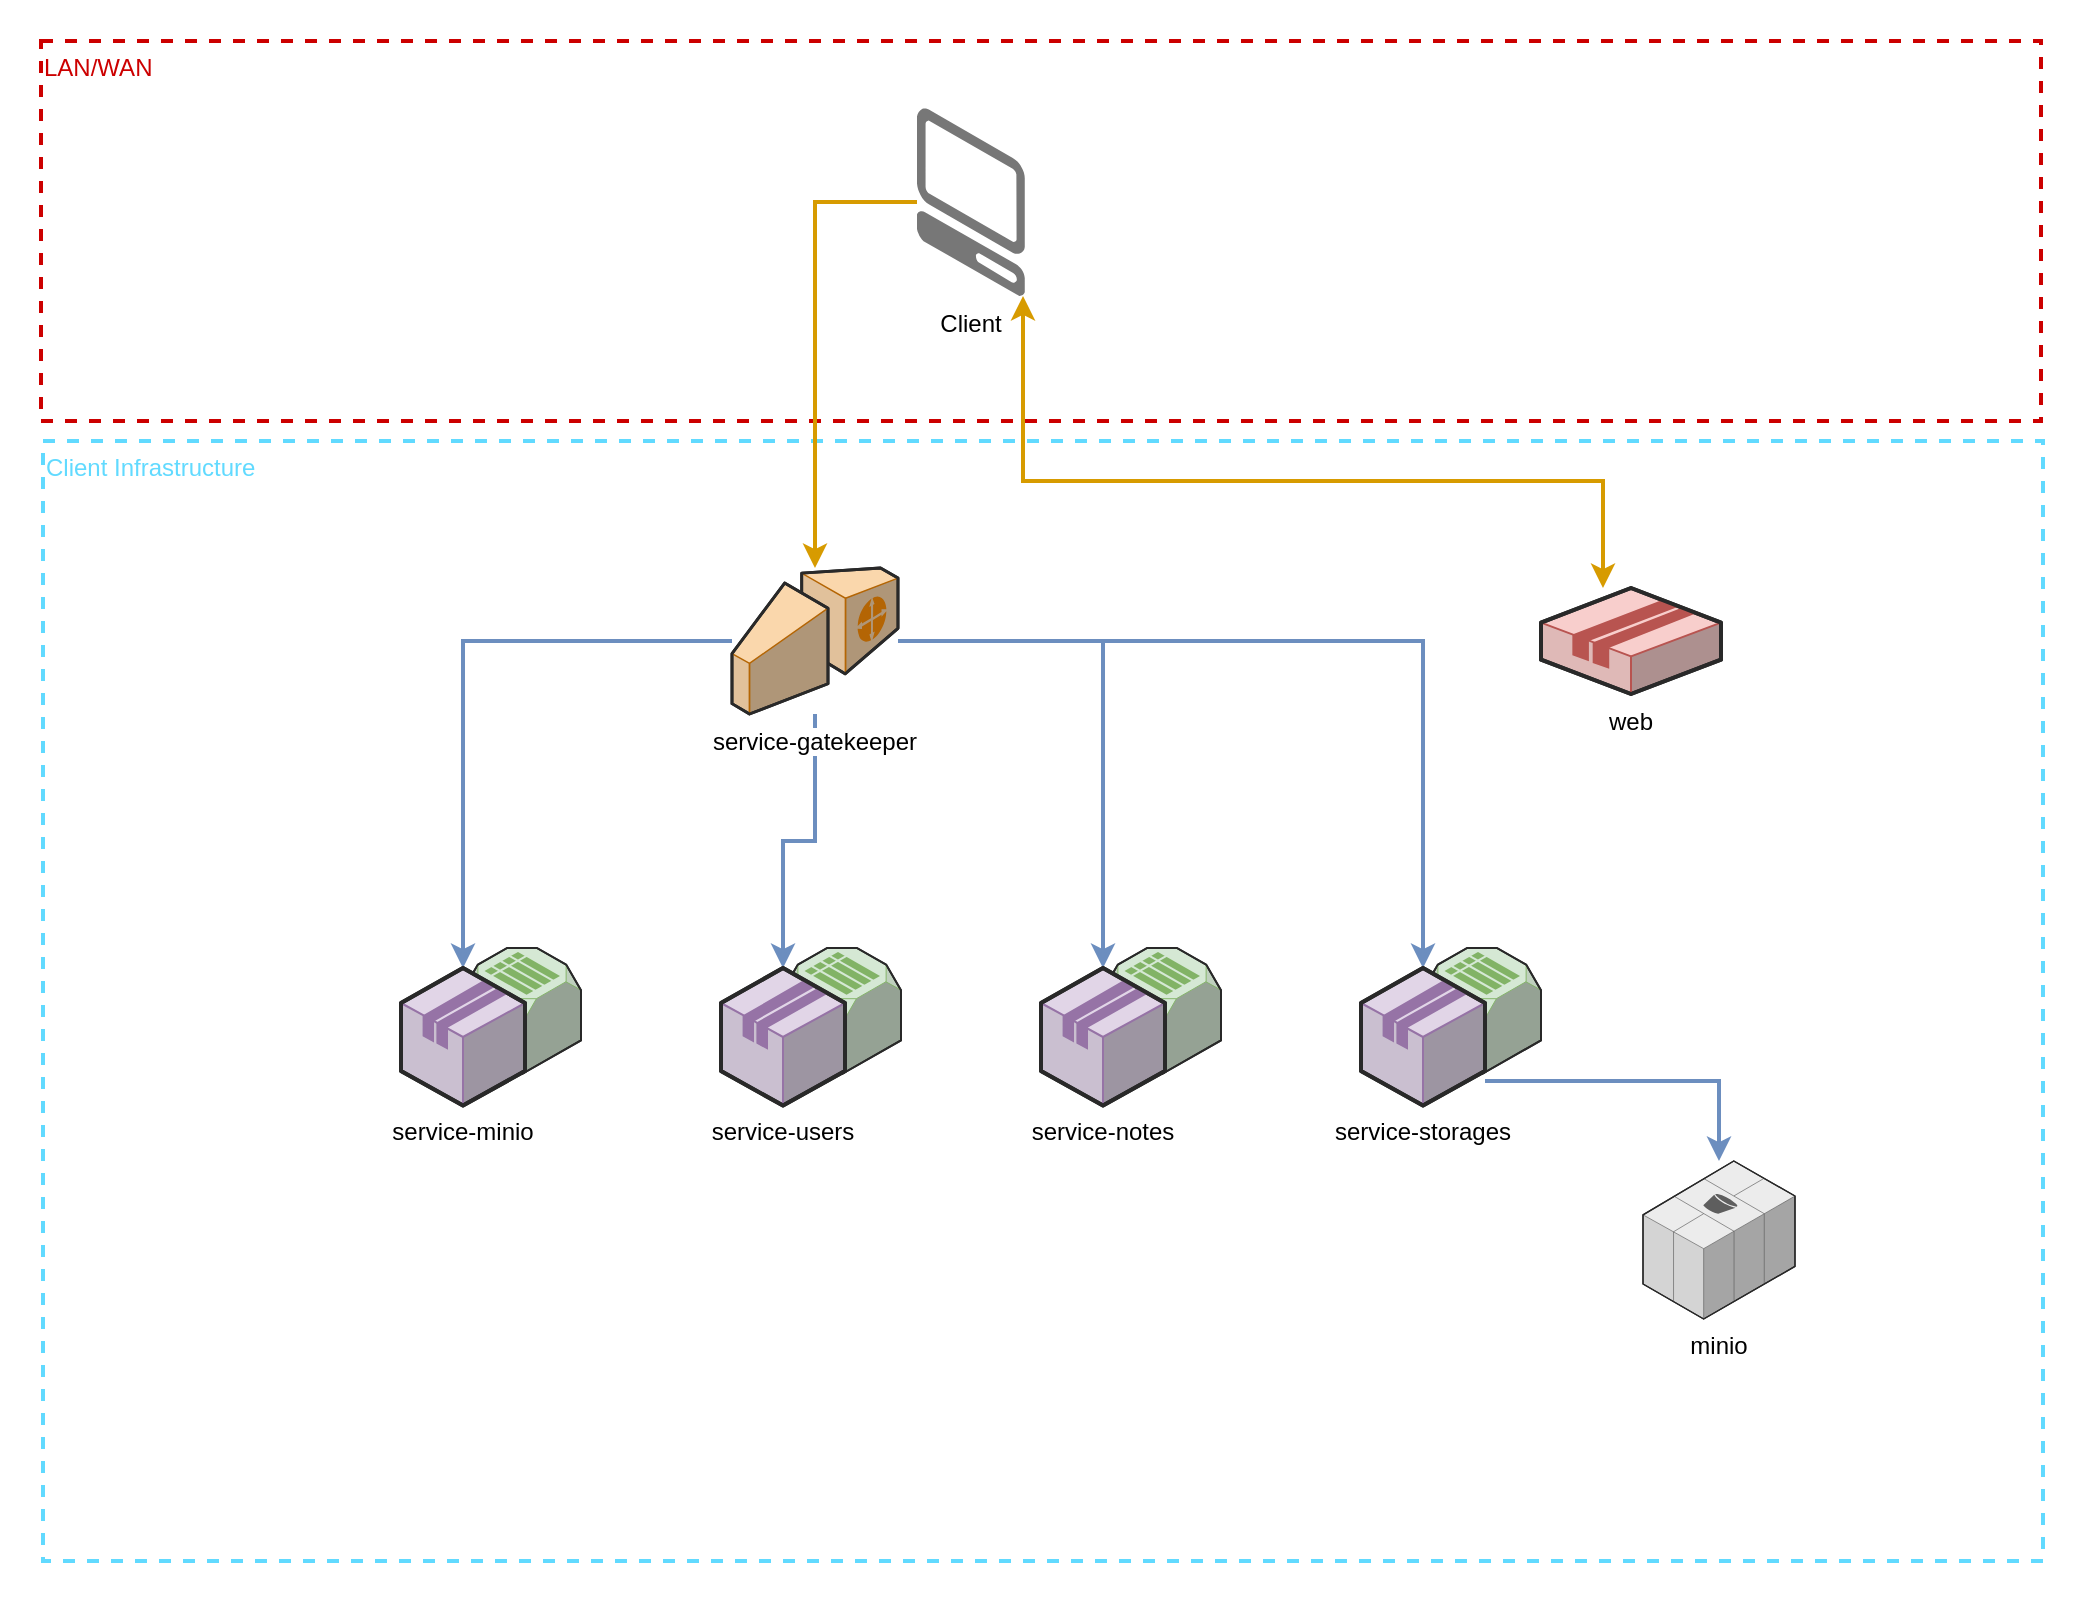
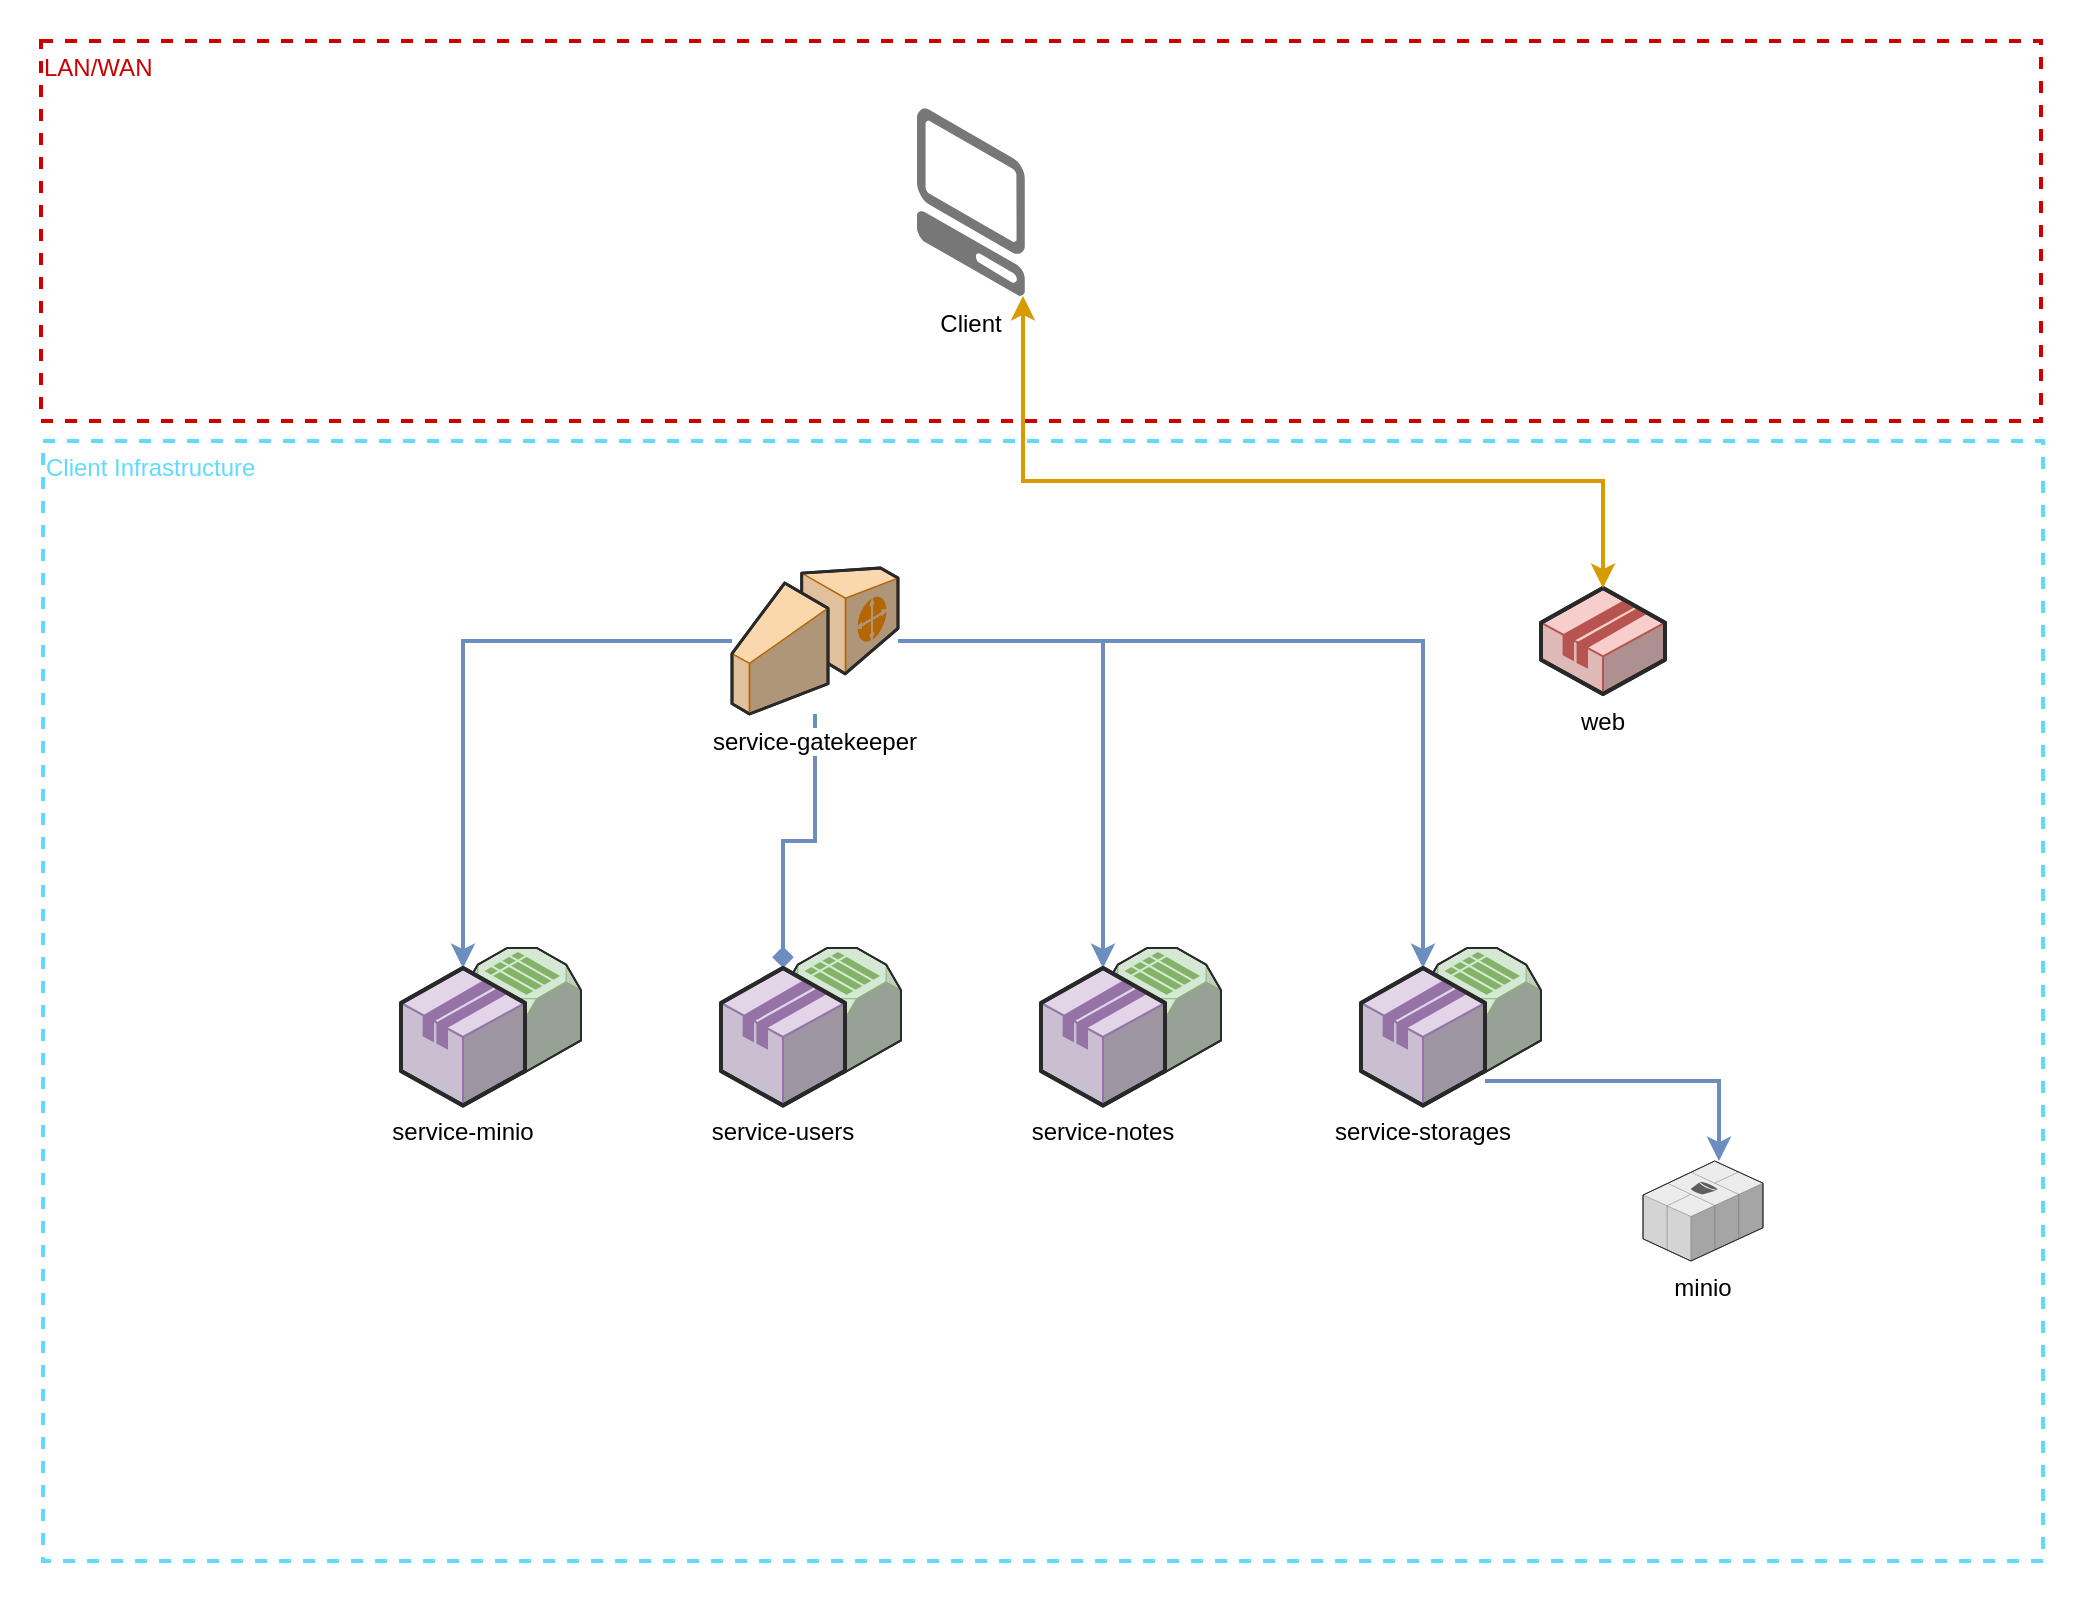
(815, 325) -> none
(1631, 641) -> (1603, 641)
(783, 948) -> (783, 947)
(1719, 1240) -> (1703, 1211)
